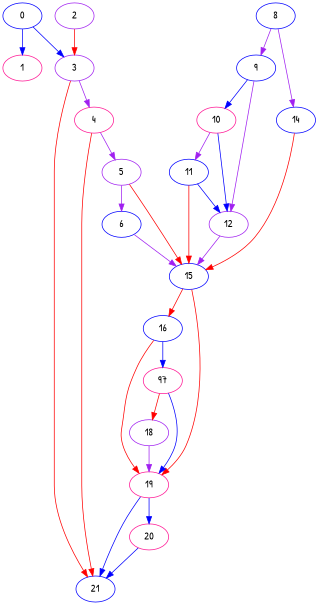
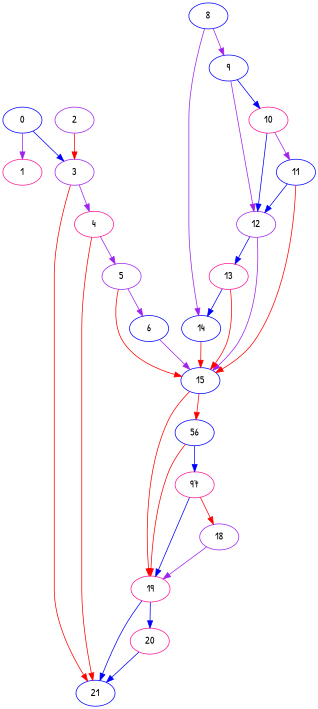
(22, 38) -> (22, 143)
none -> (229, 276)
(163, 329) -> (195, 433)
